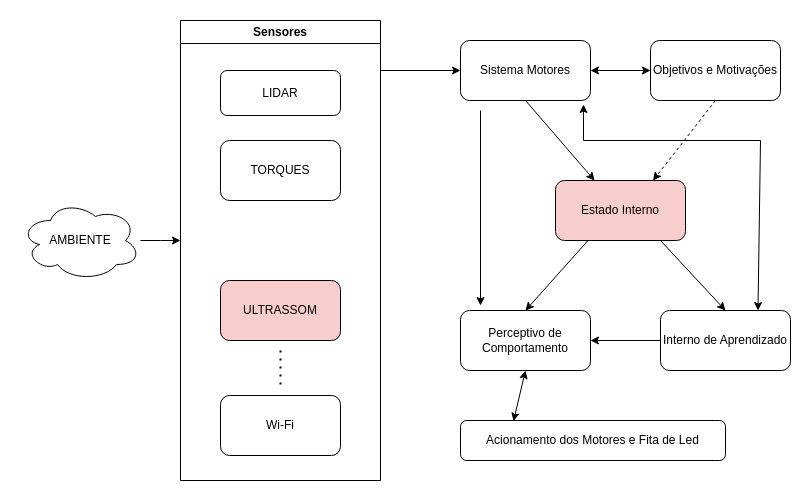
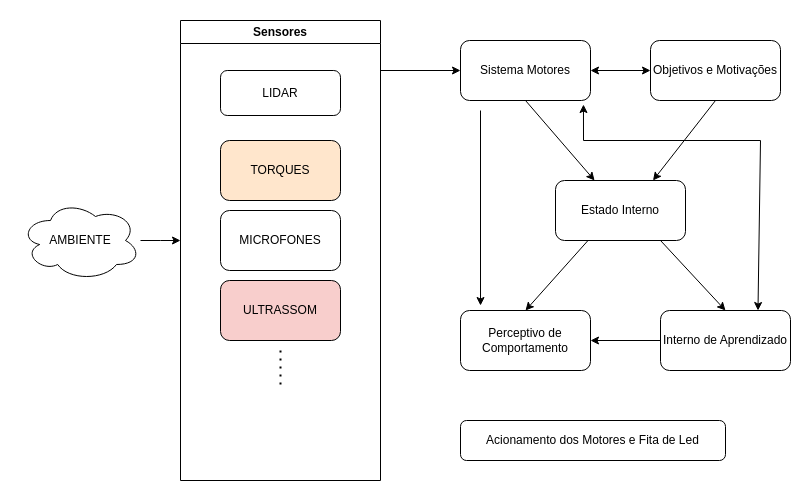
(686, 138) -> (686, 138)
(281, 171) -> (281, 171)
(621, 211) -> (621, 211)
none -> (281, 241)
(519, 396) -> none
(281, 426) -> none
